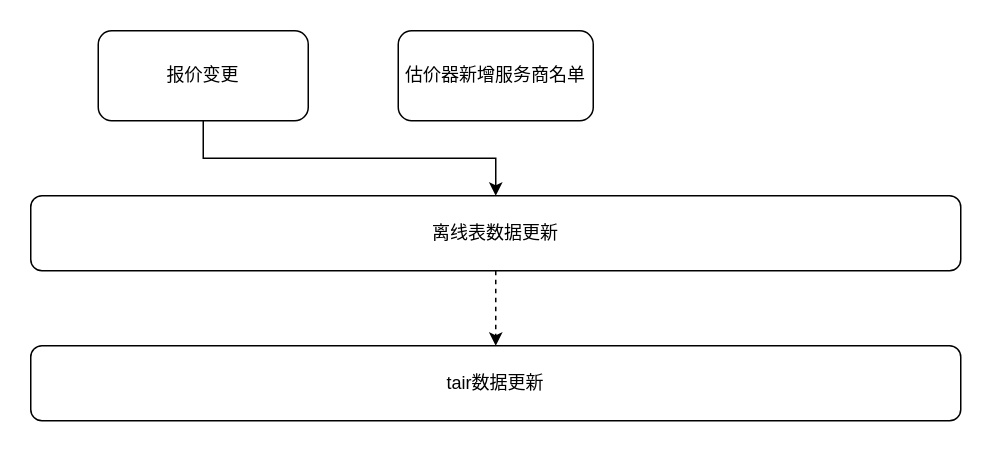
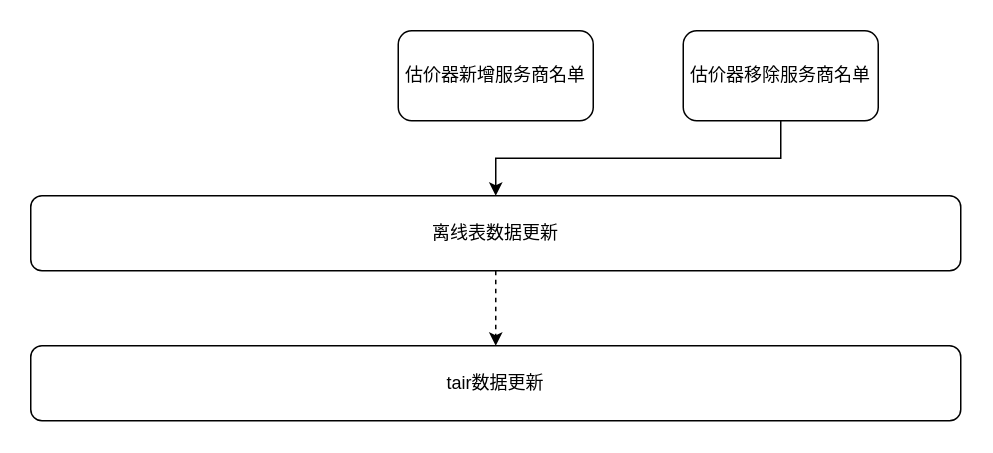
(203, 76) -> none
none -> (781, 76)
(329, 158) -> none
none -> (658, 158)
